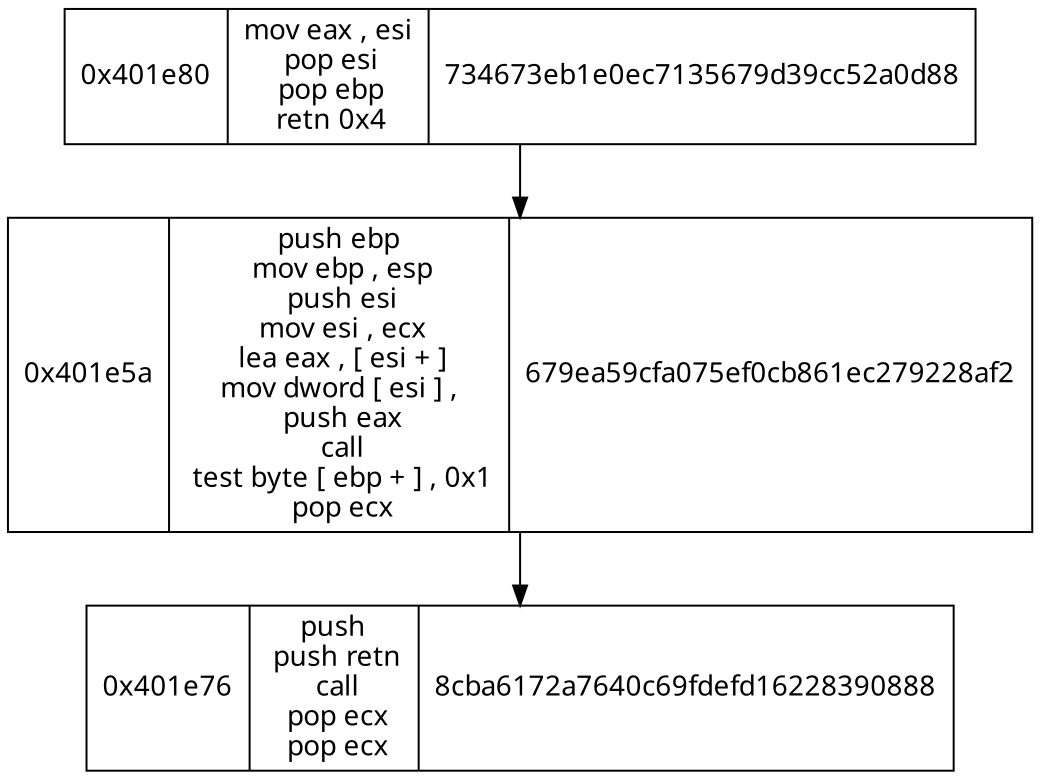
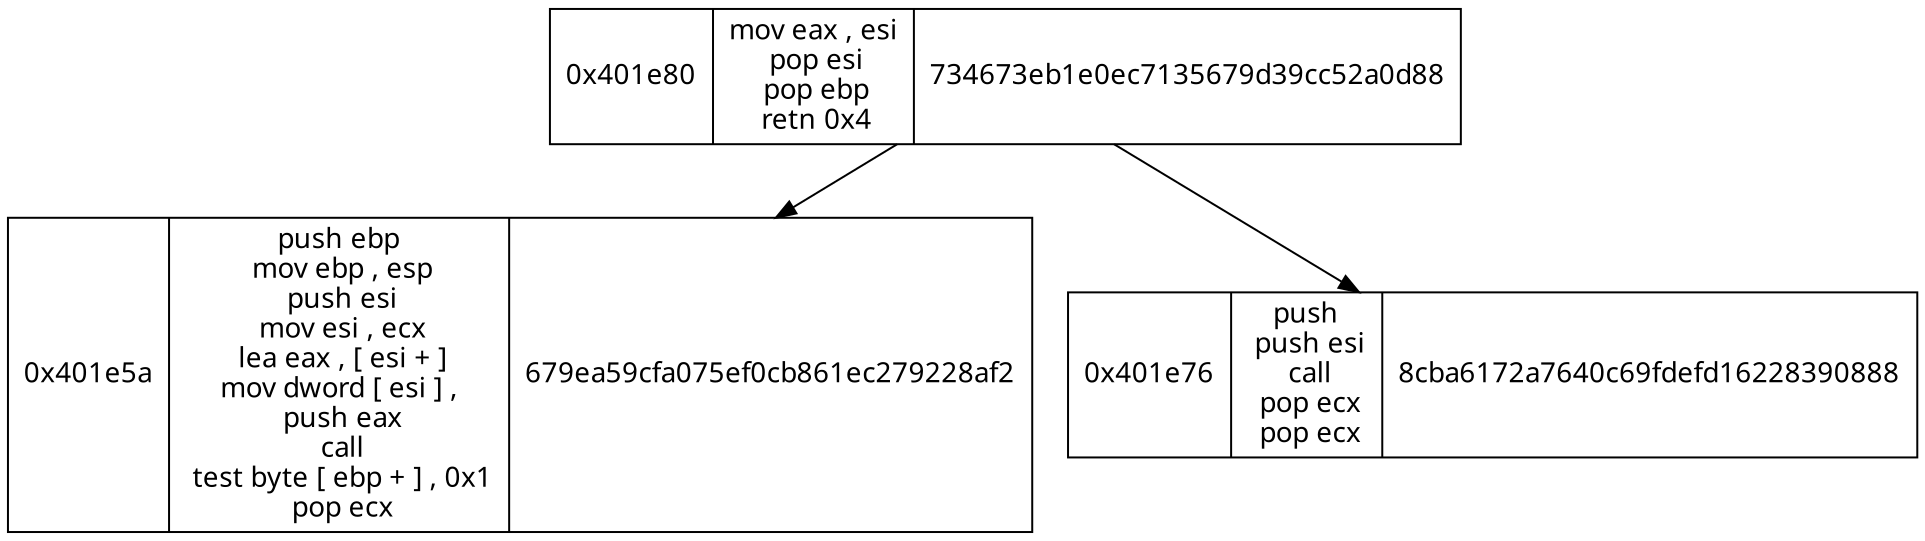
(520, 559) -> (1228, 213)
(334, 657) -> (1307, 344)
